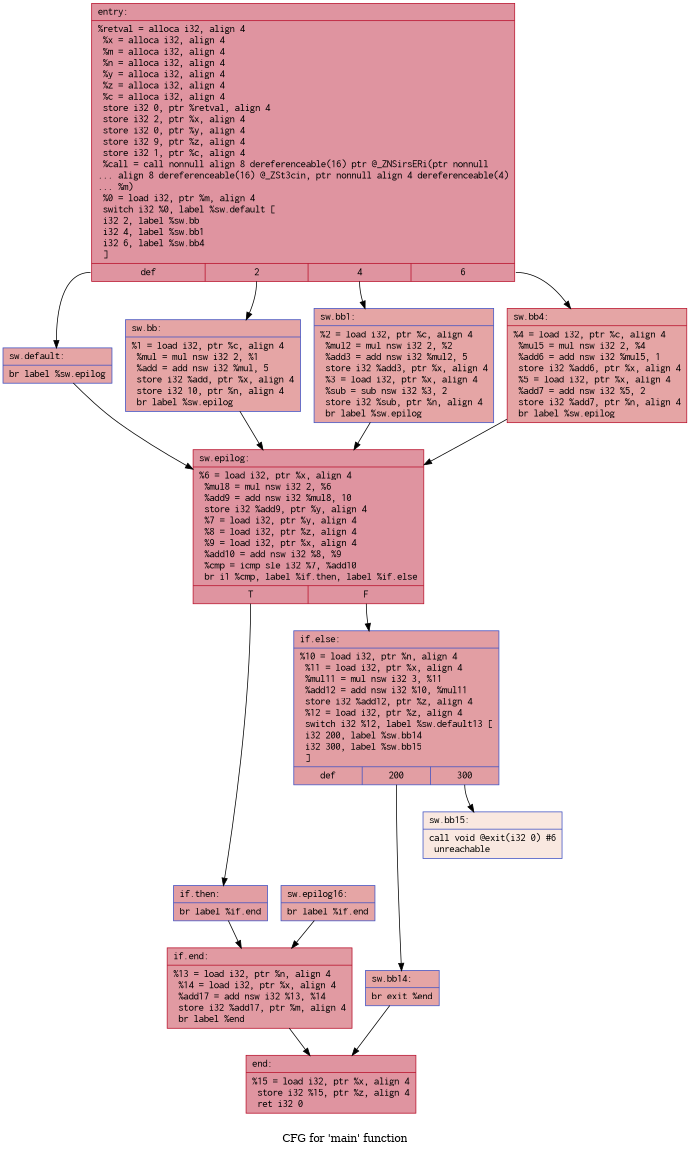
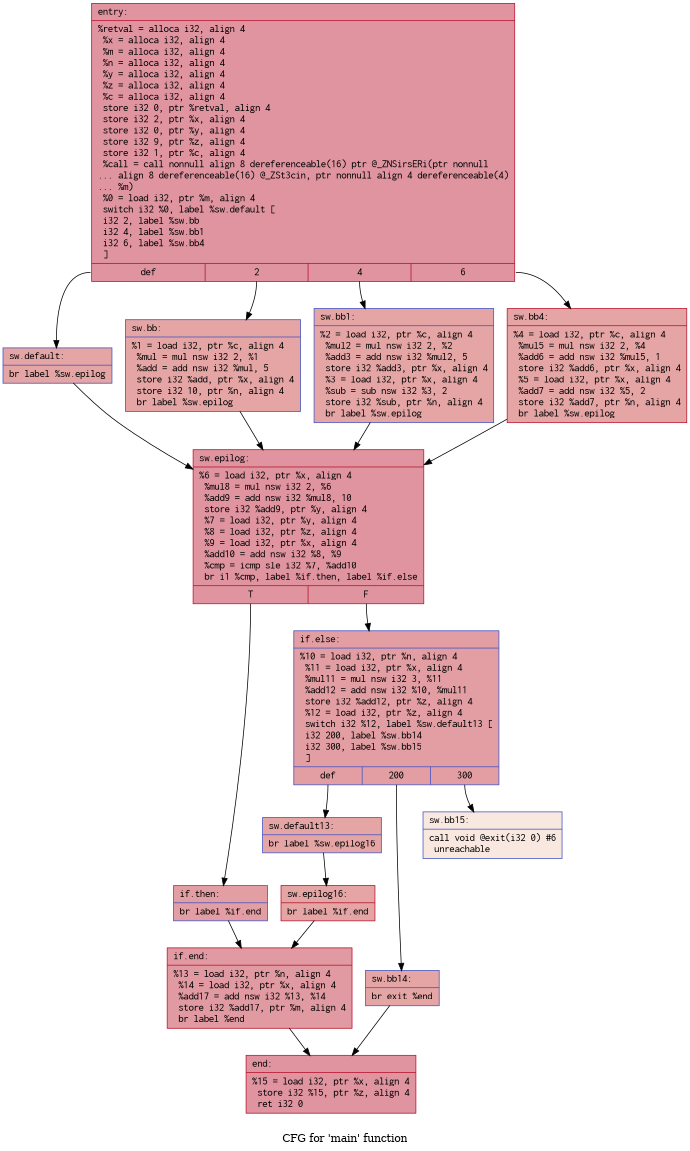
none -> (322, 835)
(328, 903) -> (328, 903)
